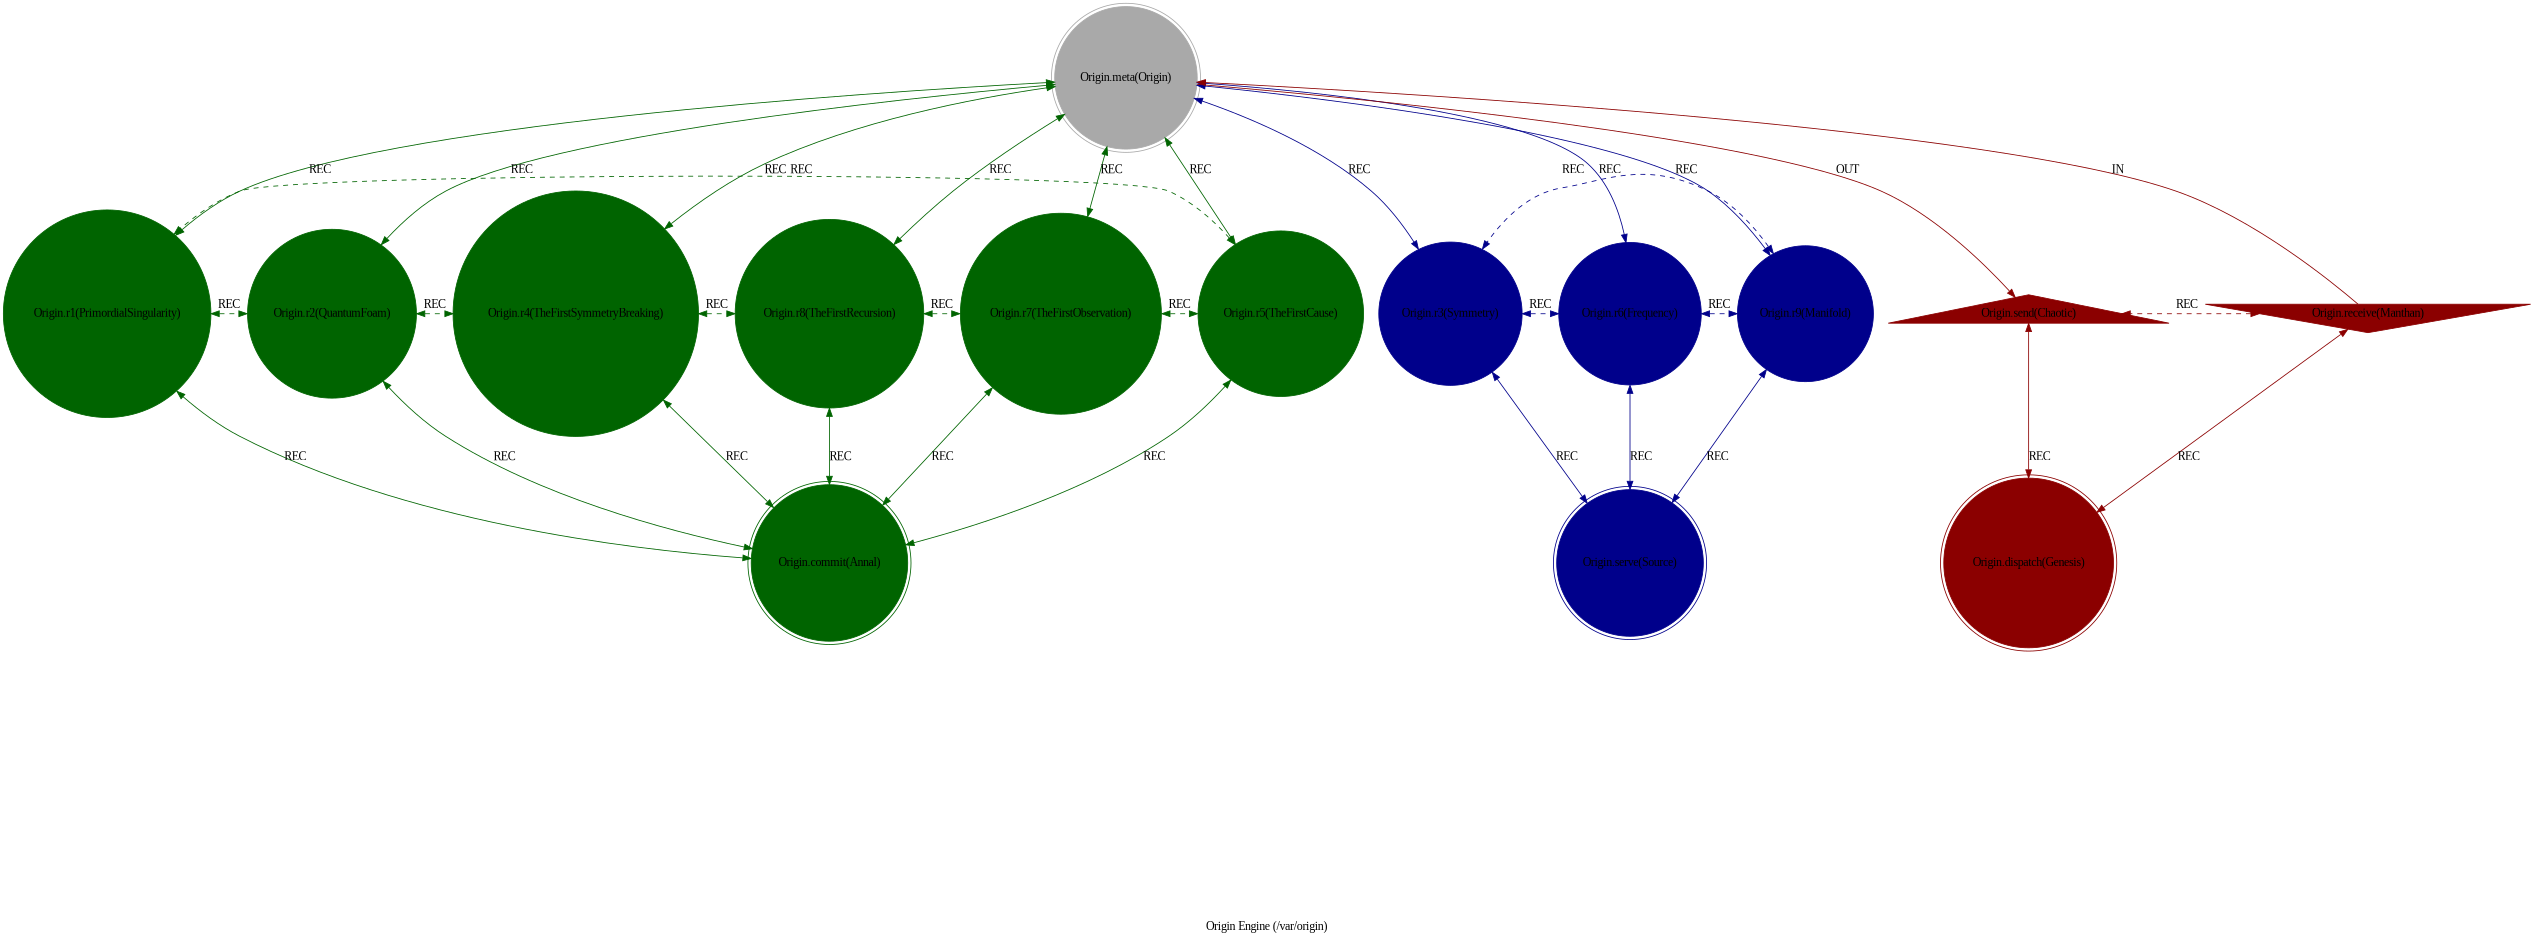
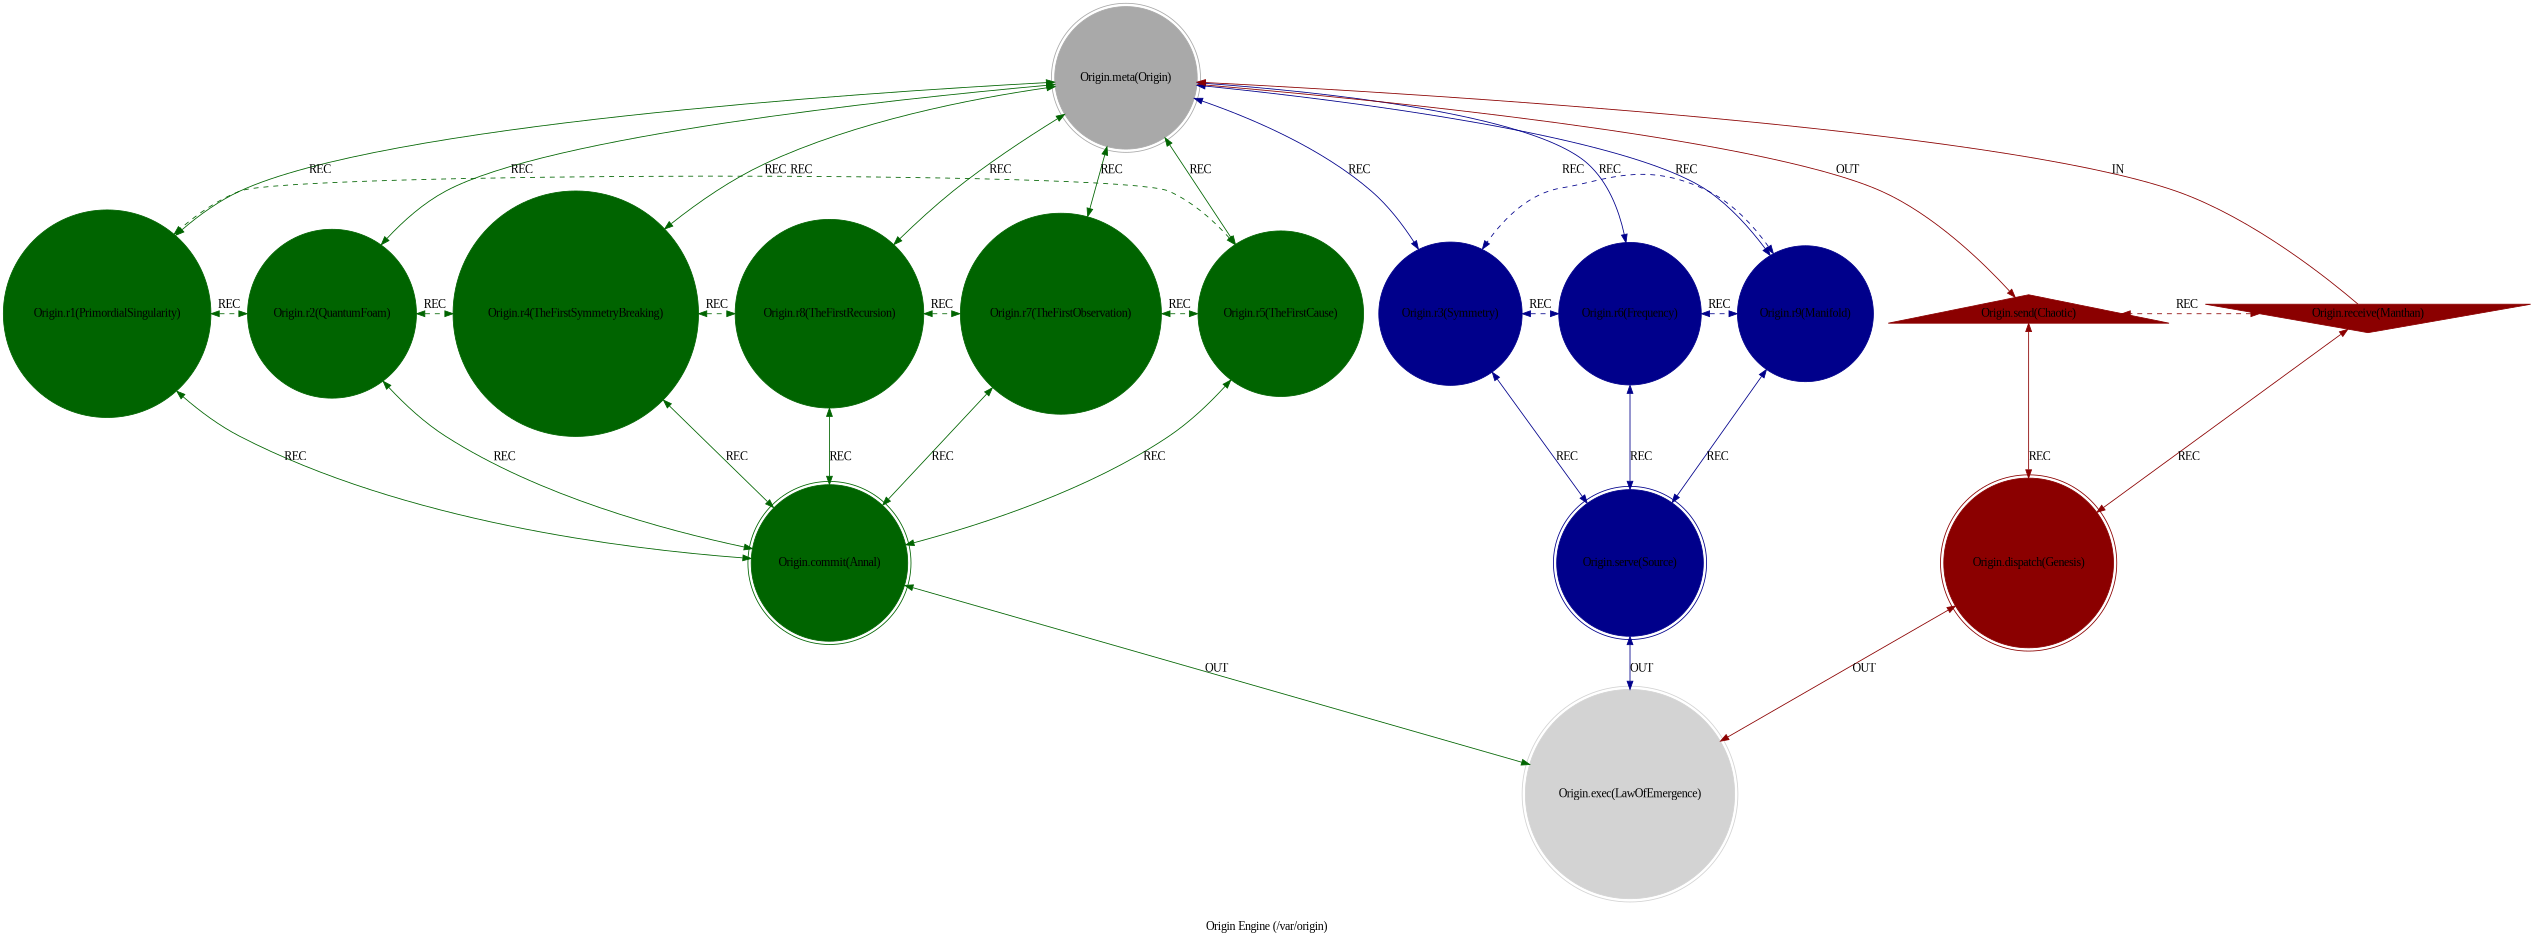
none -> (1630, 794)
